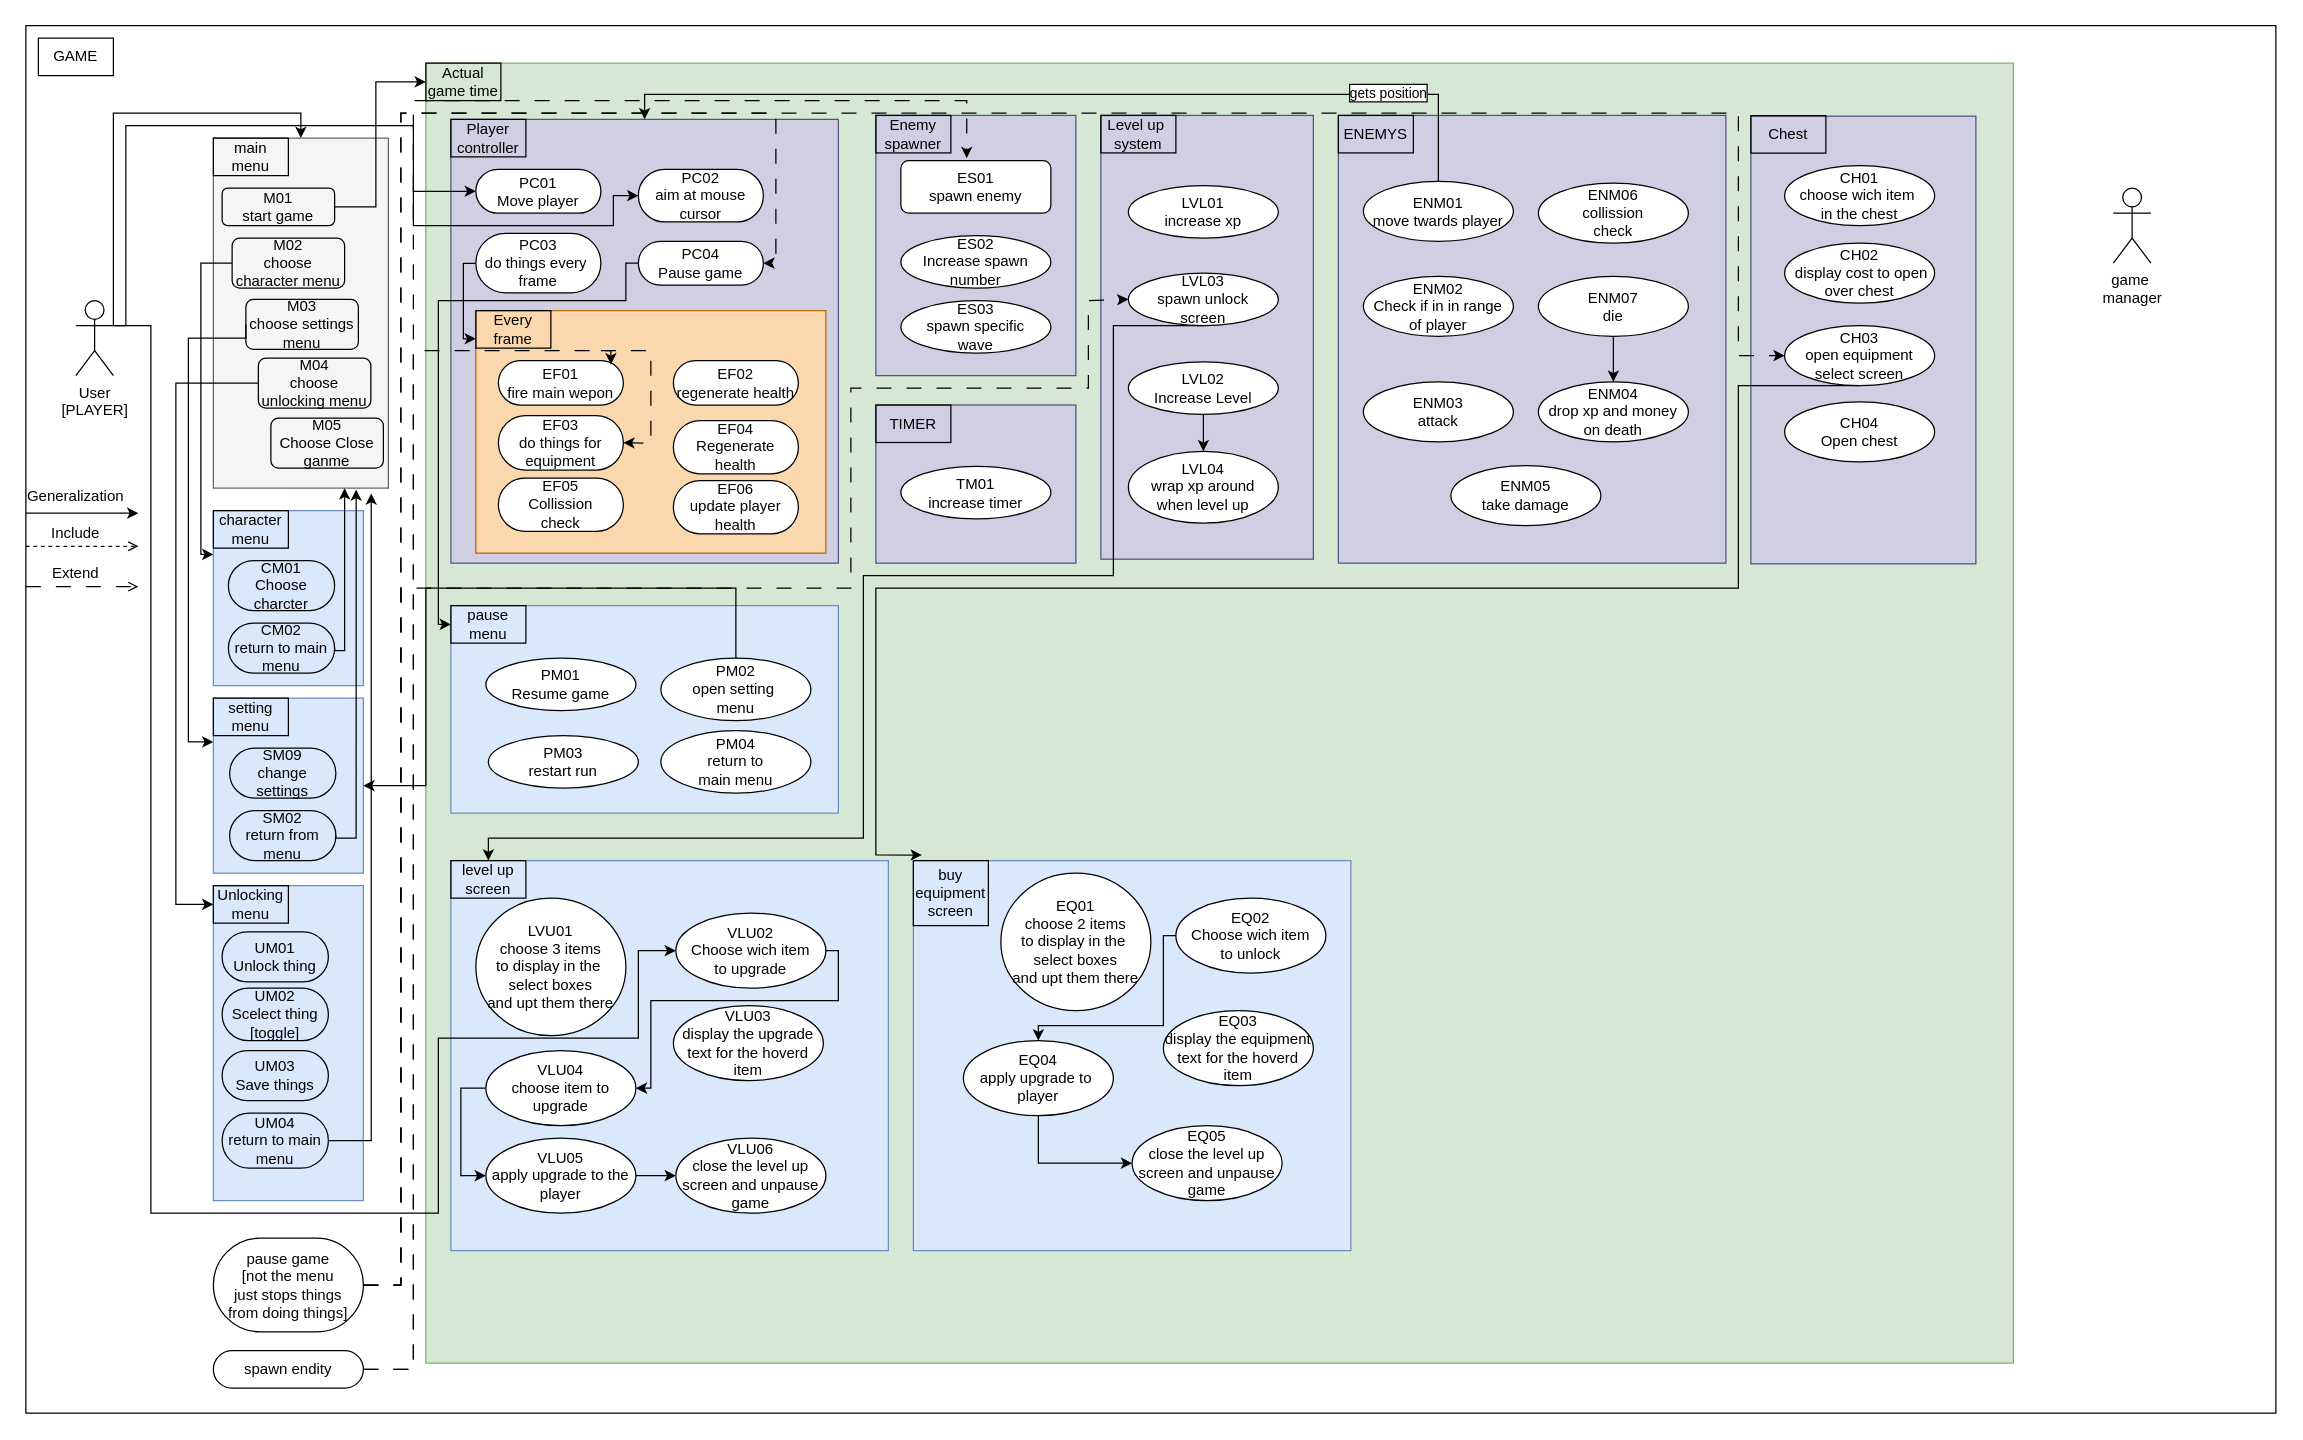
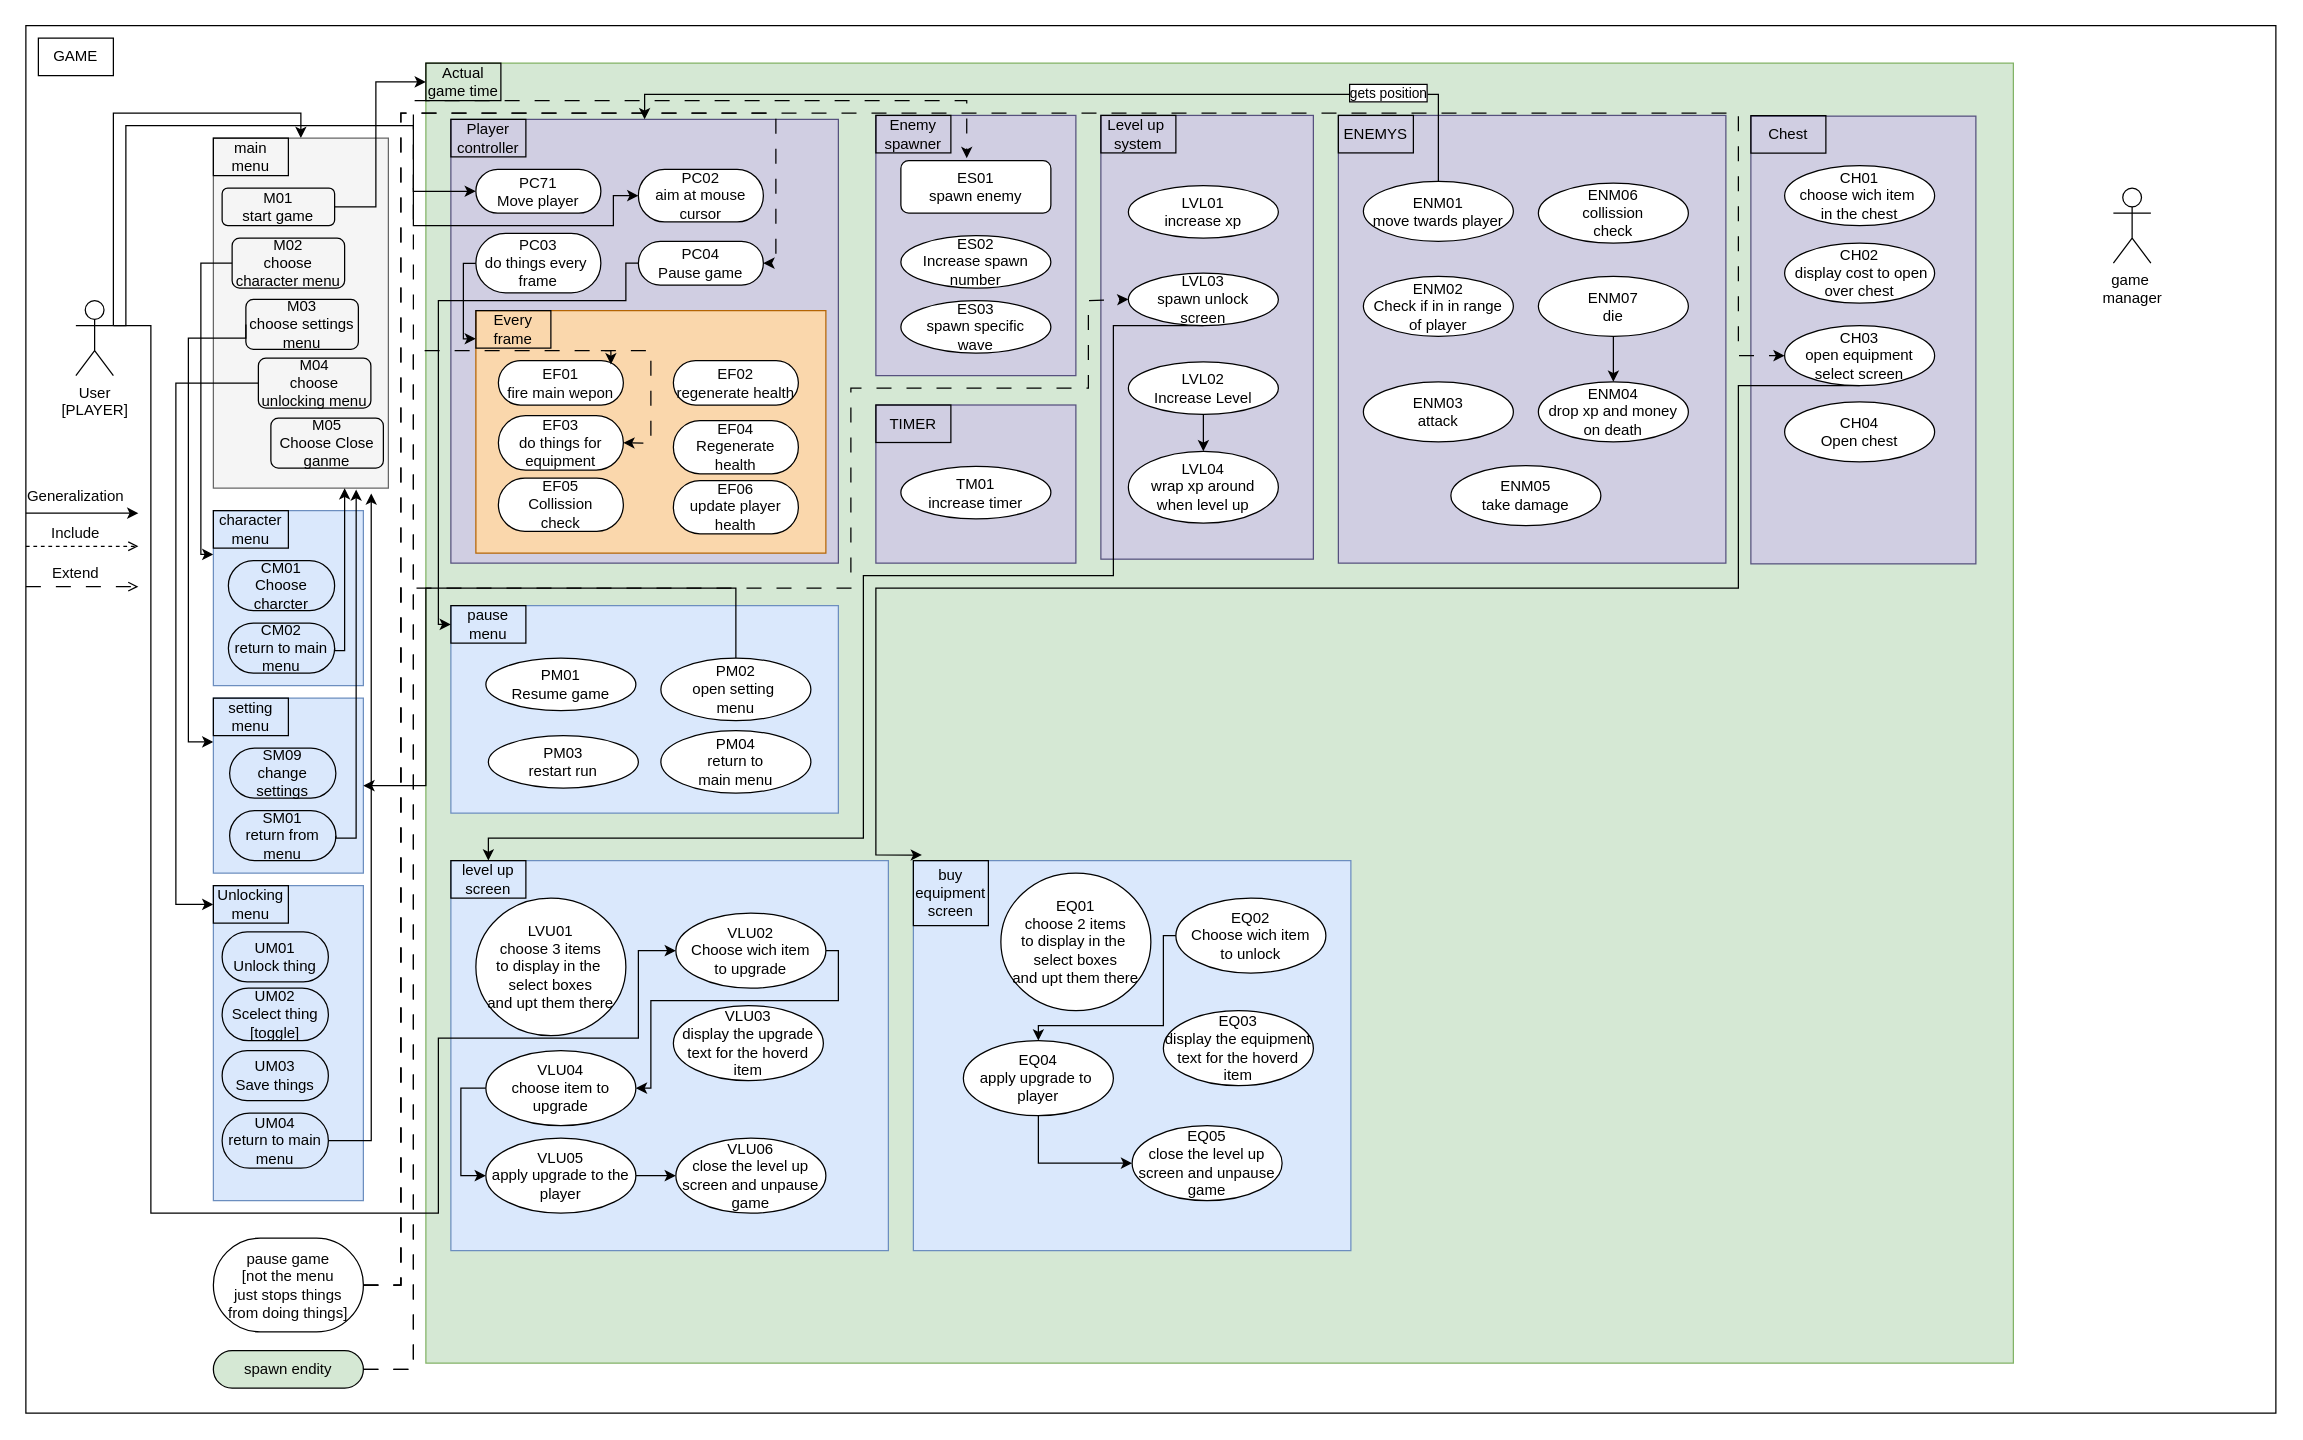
(538, 192) -> (538, 192)
(283, 836) -> (283, 836)
(288, 1369) -> (288, 1369)
